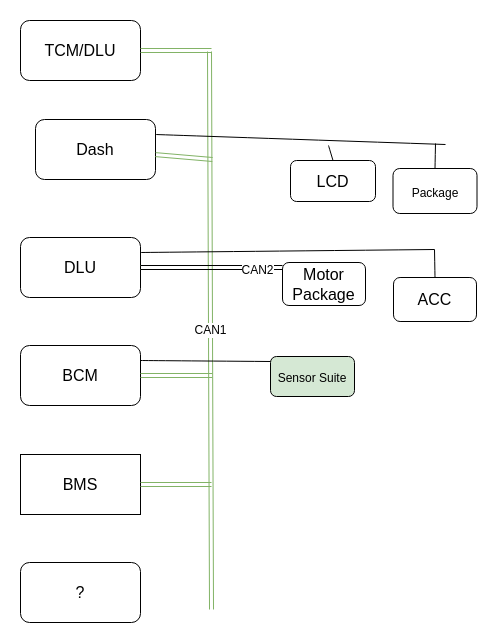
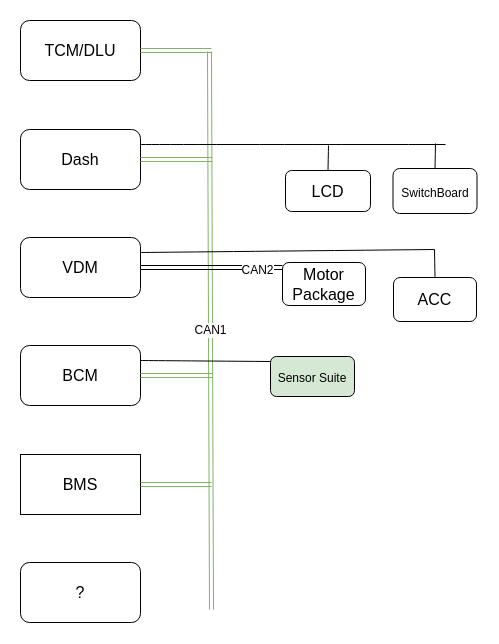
(96, 150) -> (81, 160)
(333, 181) -> (328, 191)
(436, 192) -> (436, 192)
(81, 268) -> (81, 268)
